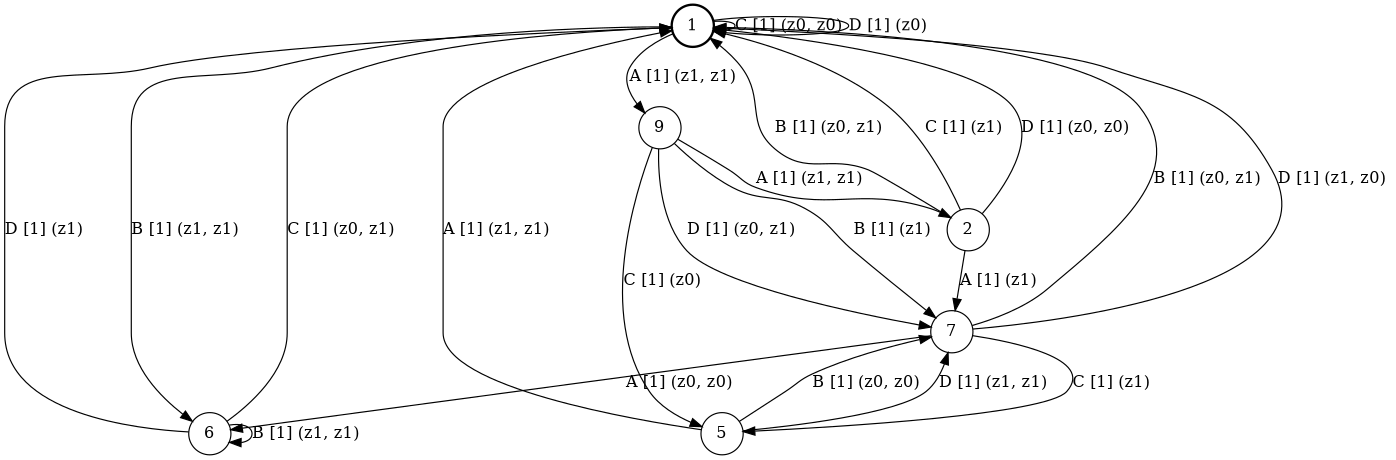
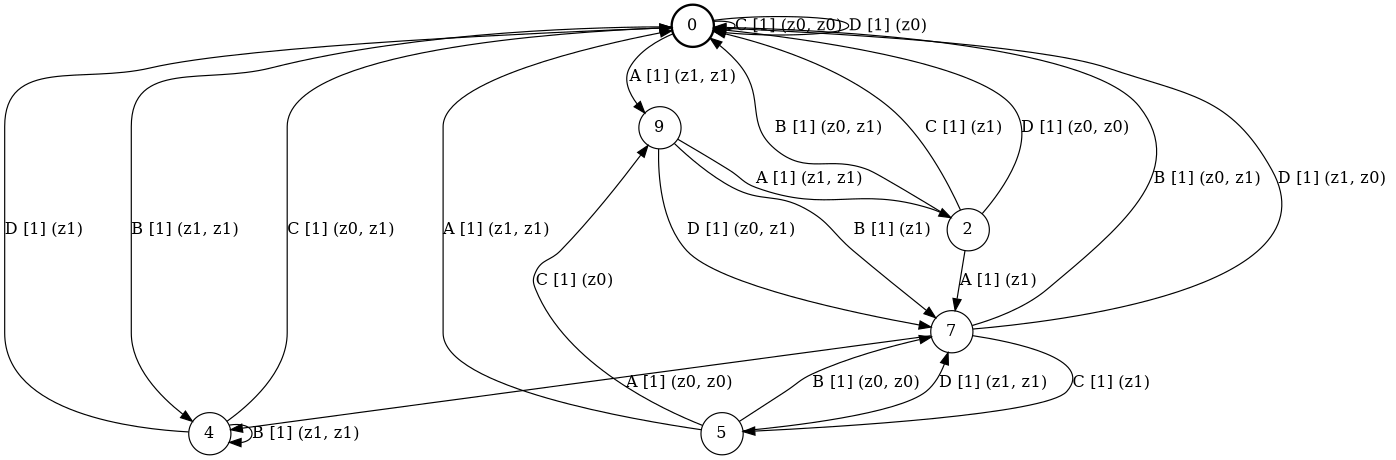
(693, 26) -> (693, 26)
(623, 296) -> (546, 309)
(210, 434) -> (210, 434)
